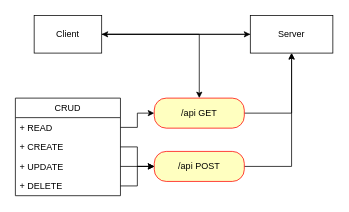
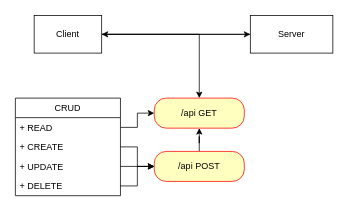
(266, 113) -> none
(291, 164) -> (199, 136)
